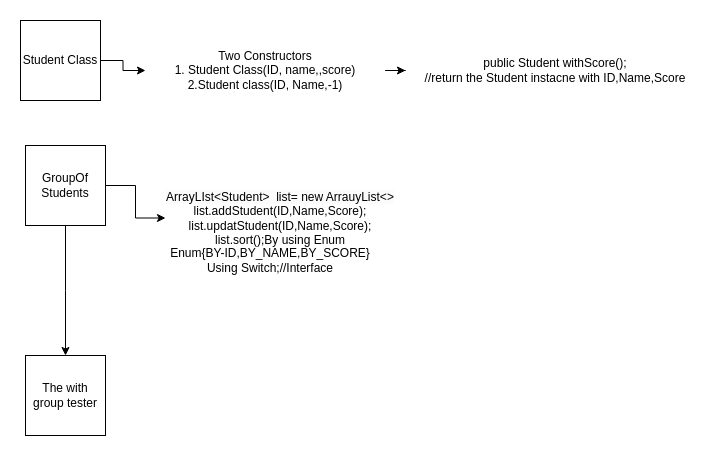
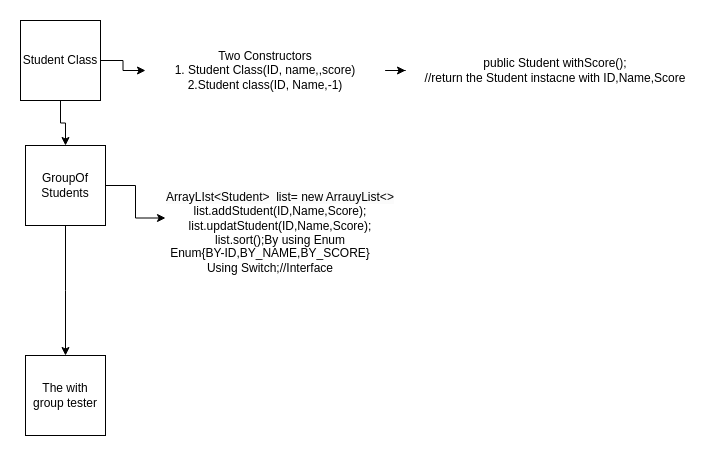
none -> (61, 122)
